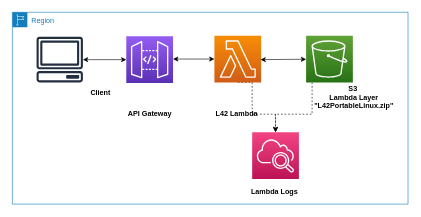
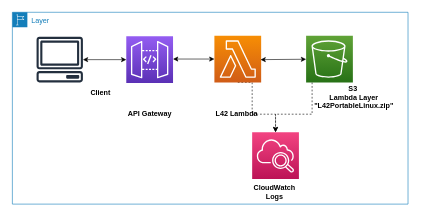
(43, 21) -> (42, 21)
(275, 192) -> (275, 192)
